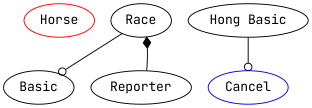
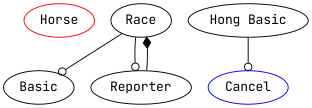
none -> (135, 50)
